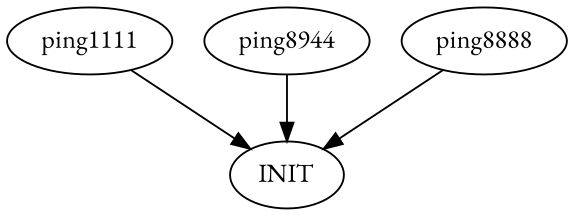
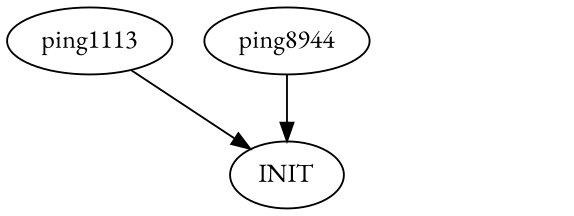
(90, 41) -> (90, 41)
(484, 41) -> none
